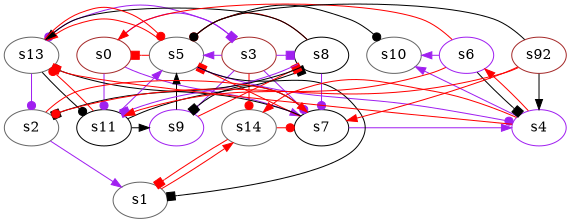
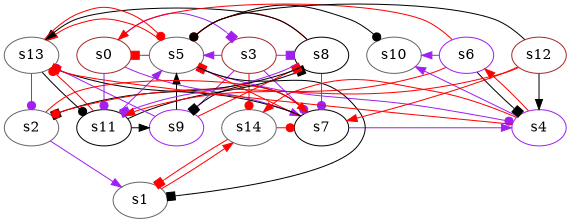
(144, 5) -> (108, 93)
(539, 55) -> (539, 55)
